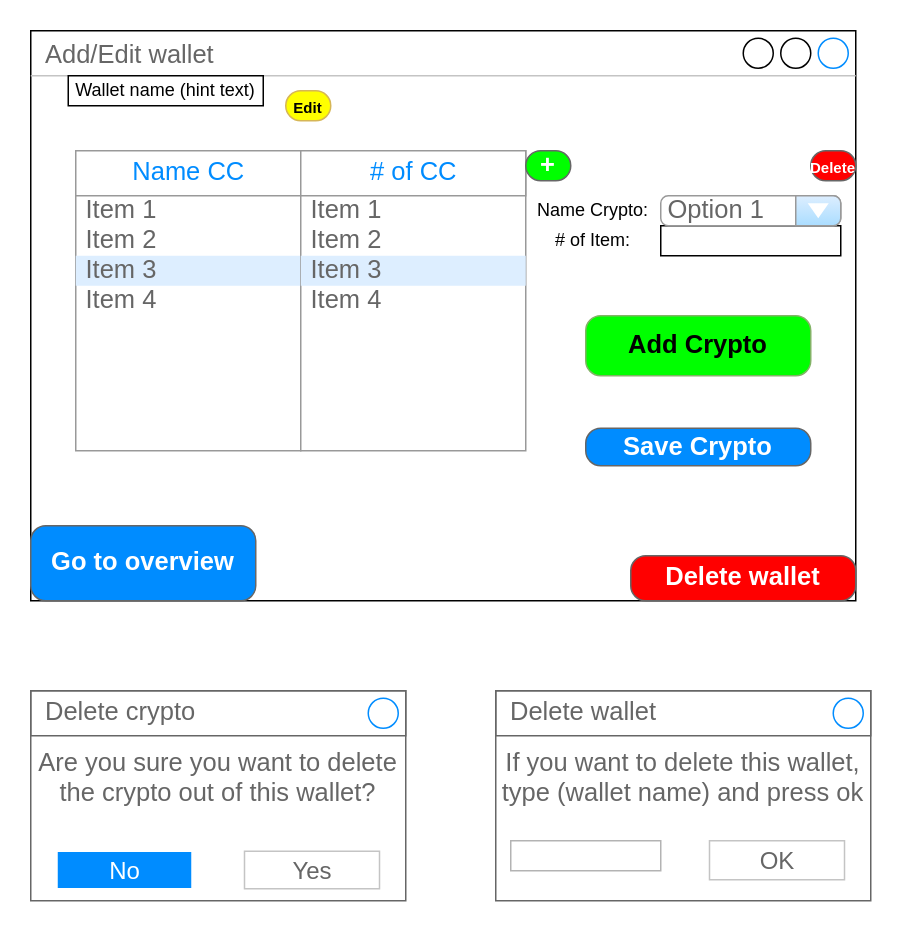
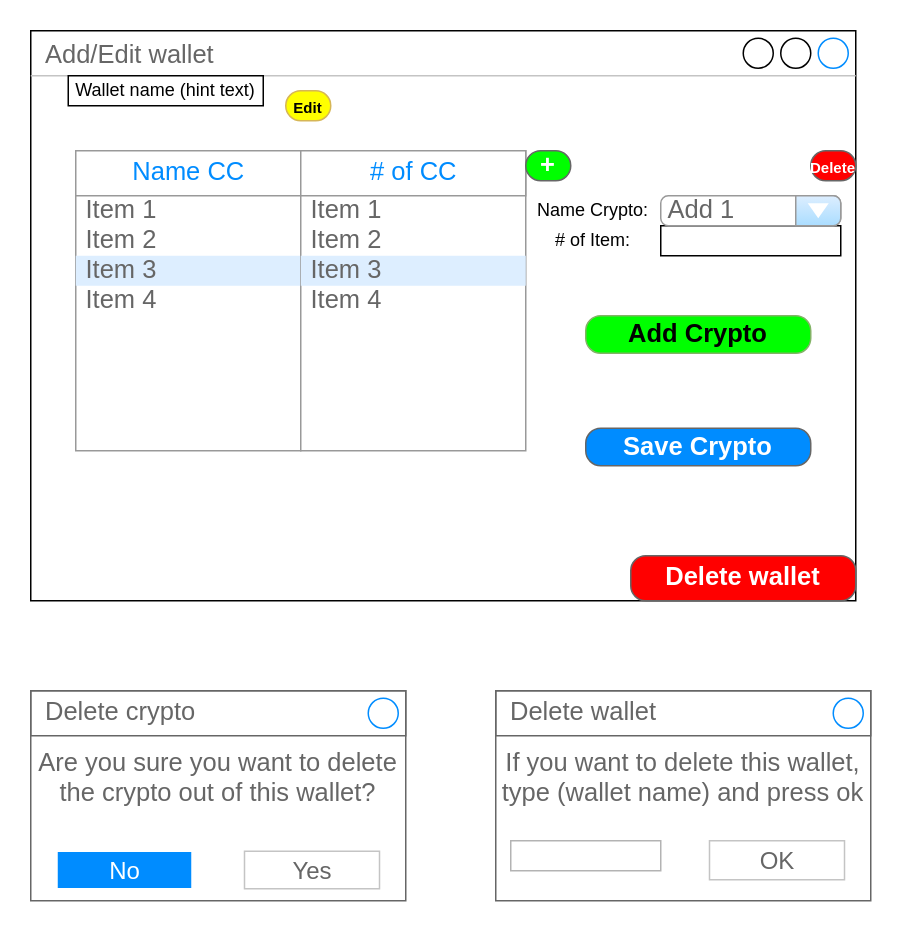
(719, 211) -> (701, 211)
(698, 346) -> (698, 335)
(143, 563) -> none
